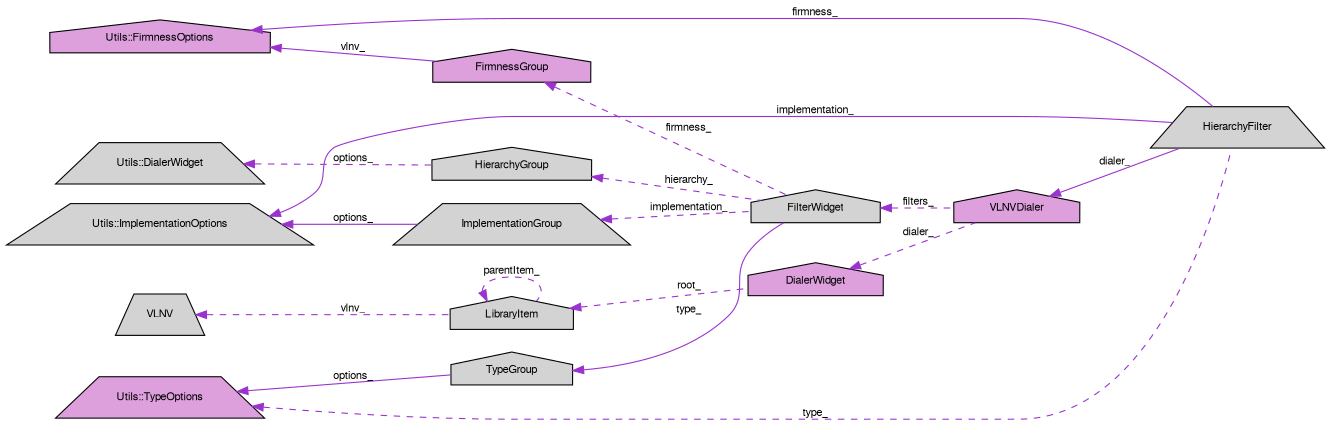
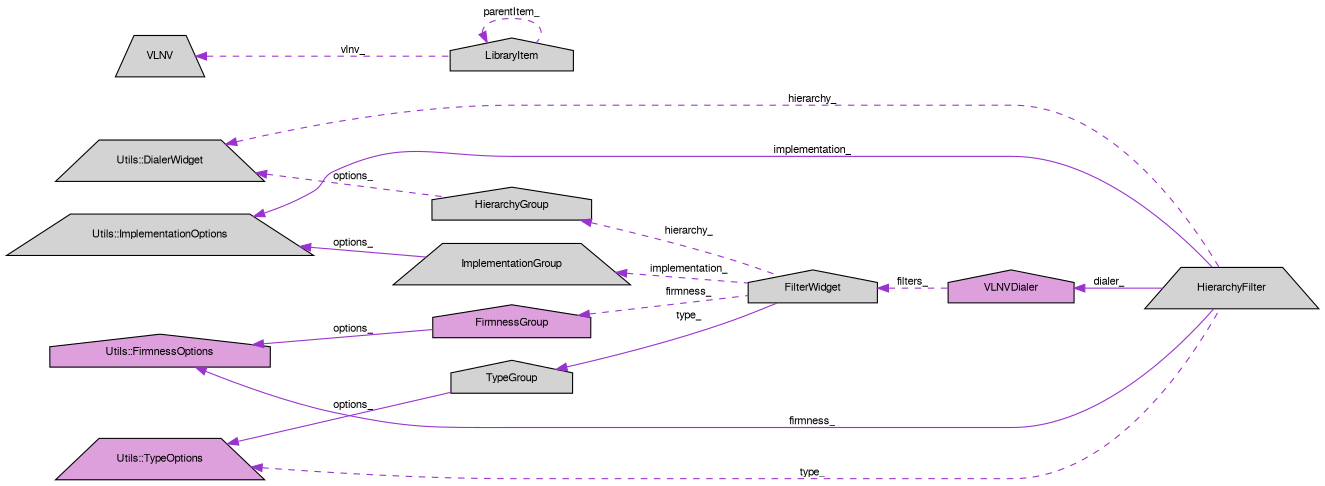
(353, 47) -> (353, 329)
none -> (760, 105)
(816, 281) -> none
